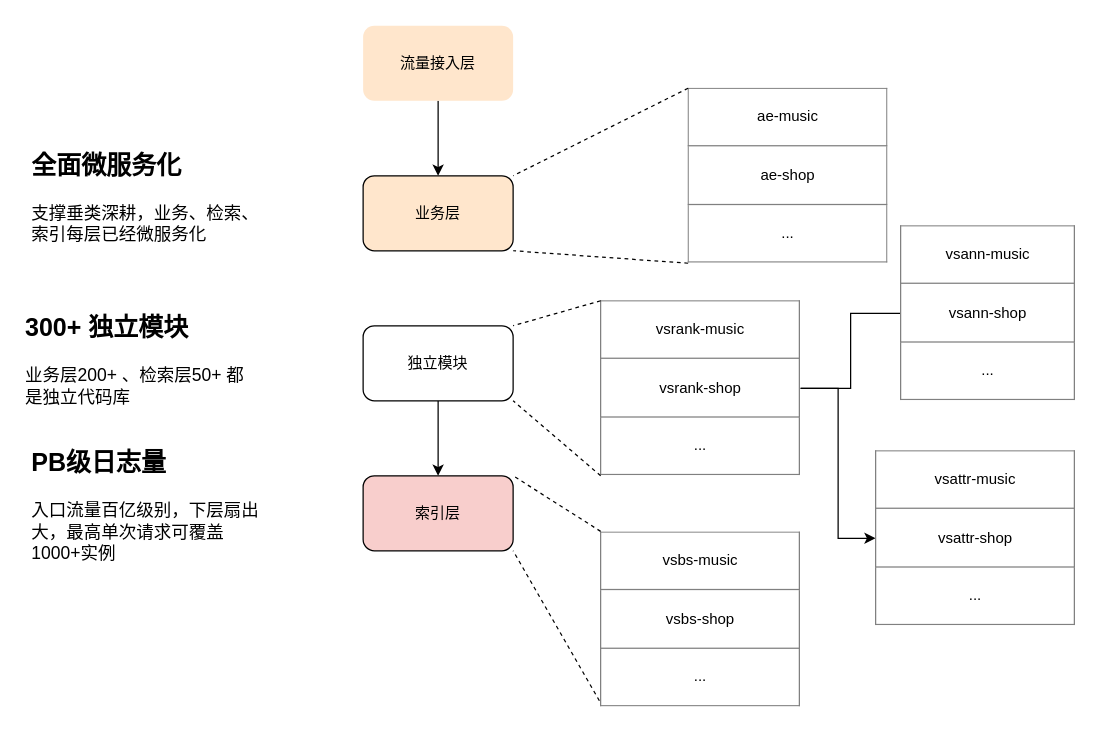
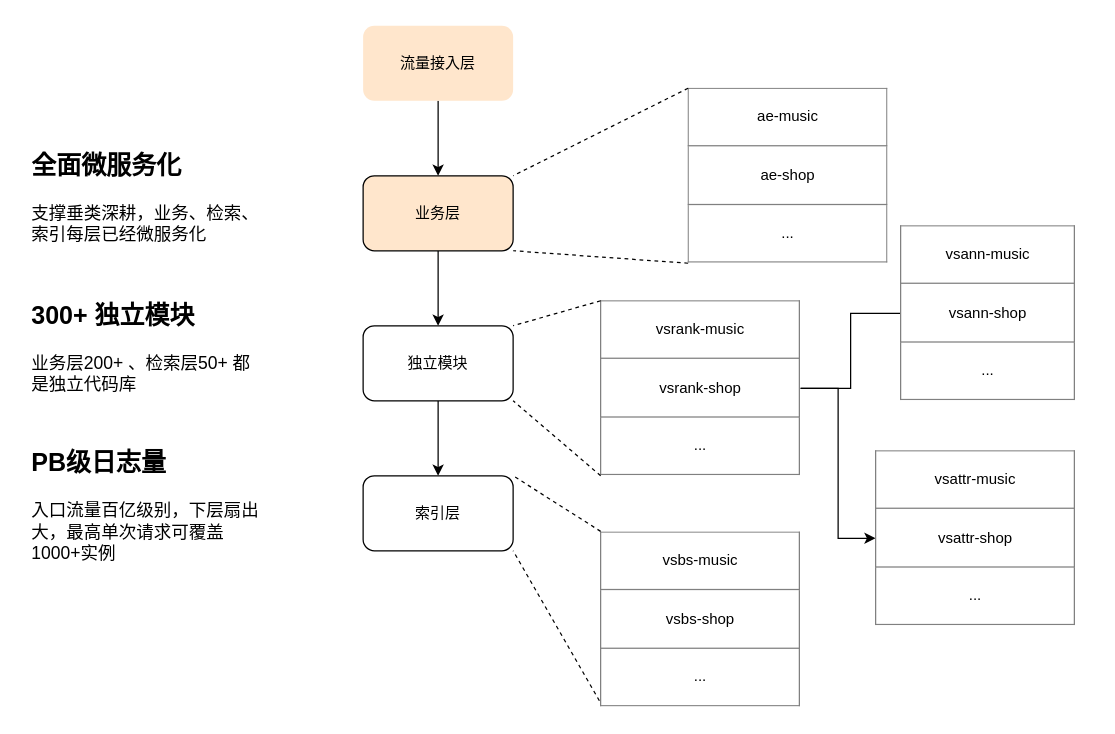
none -> (438, 284)
(138, 358) -> (144, 346)
(438, 513) -> (438, 513)
